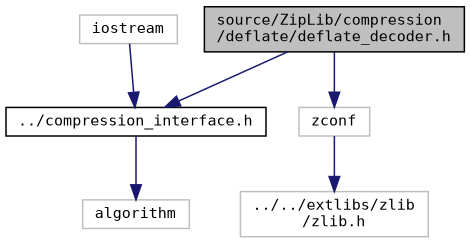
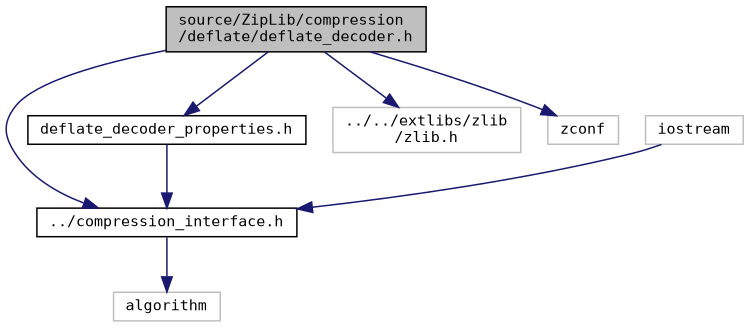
none -> (167, 130)
(334, 156) -> (355, 75)
